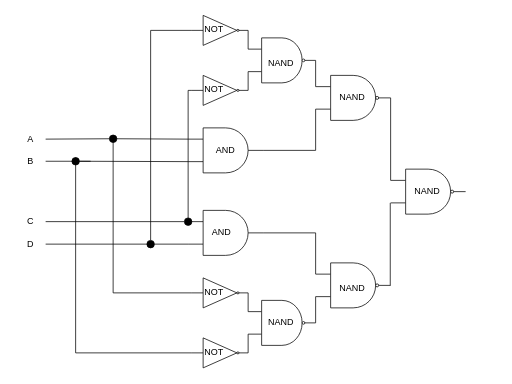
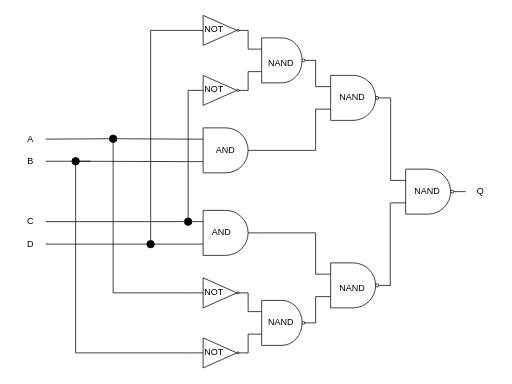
none -> (480, 192)
